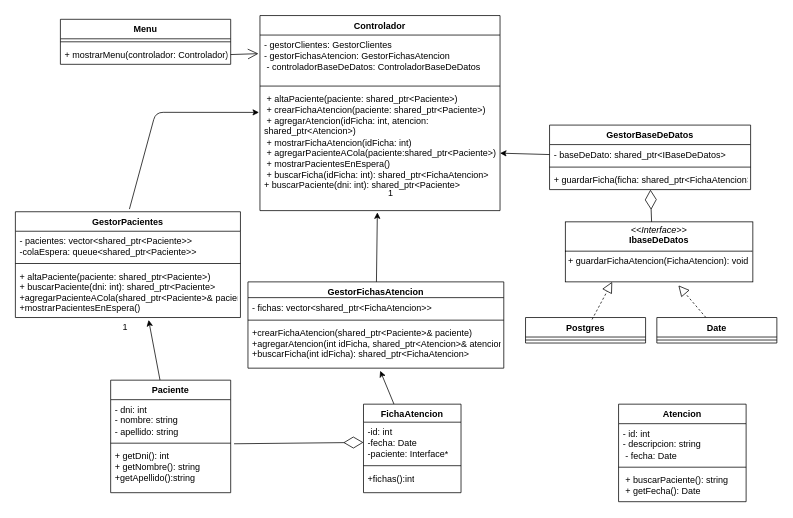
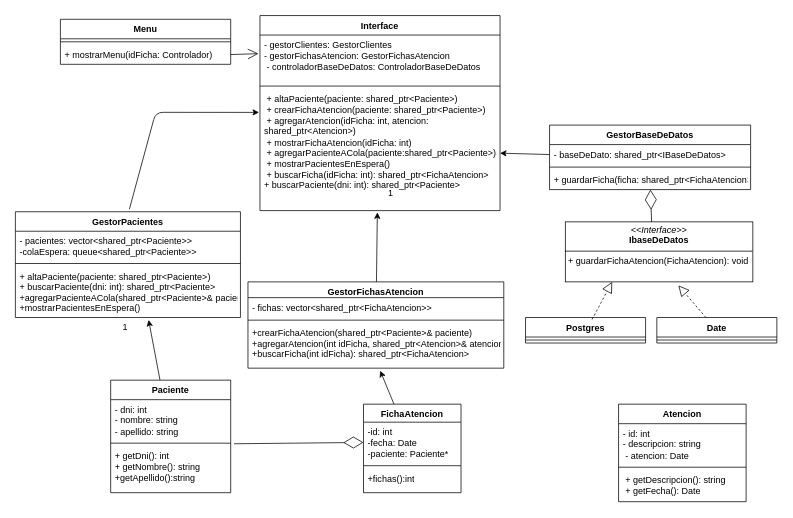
(380, 26) -> (380, 26)
(157, 55) -> (146, 55)
(669, 445) -> (669, 445)
(413, 449) -> (413, 449)
(683, 486) -> (681, 486)
